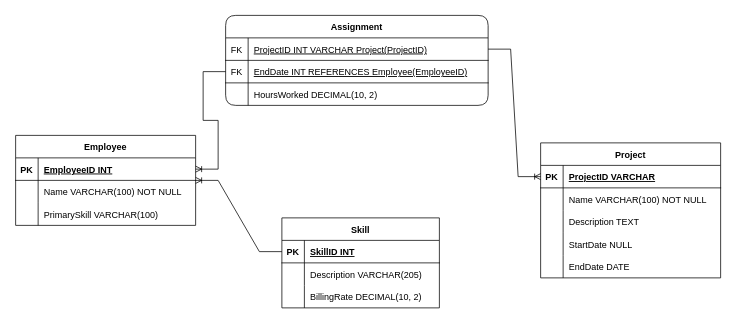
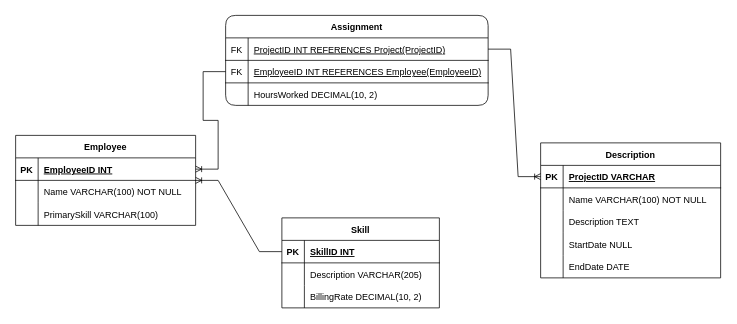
(351, 50) -> (358, 50)
(356, 72) -> (362, 72)
(630, 155) -> (630, 155)
